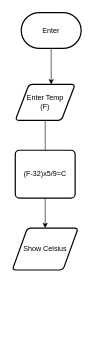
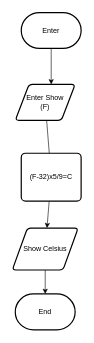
(45, 102) -> (45, 102)
(45, 174) -> (51, 177)
none -> (45, 288)
none -> (45, 312)
